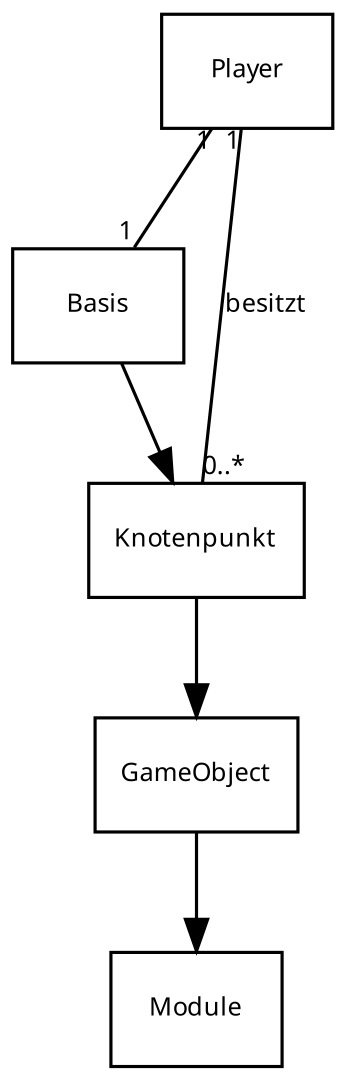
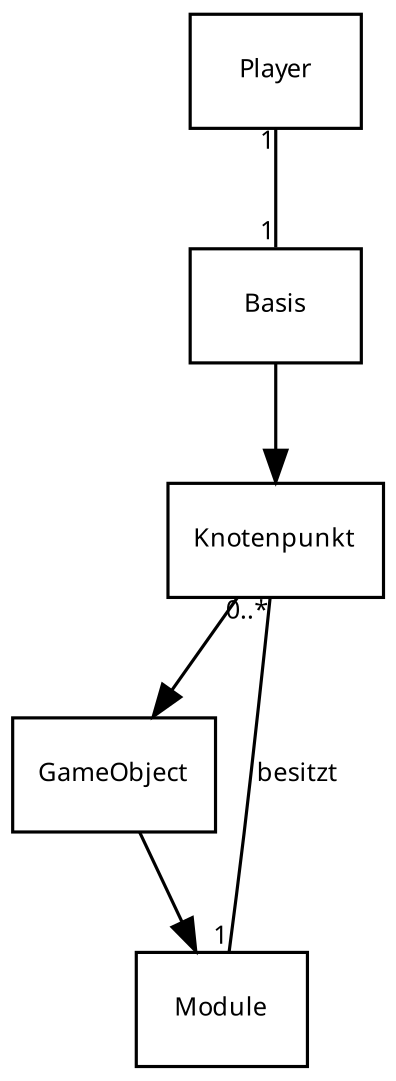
(222, 305) -> (251, 775)
